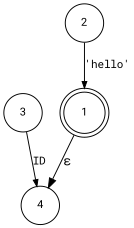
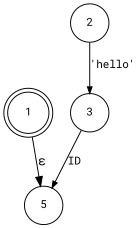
(84, 62) -> (90, 65)
(40, 205) -> (44, 205)
